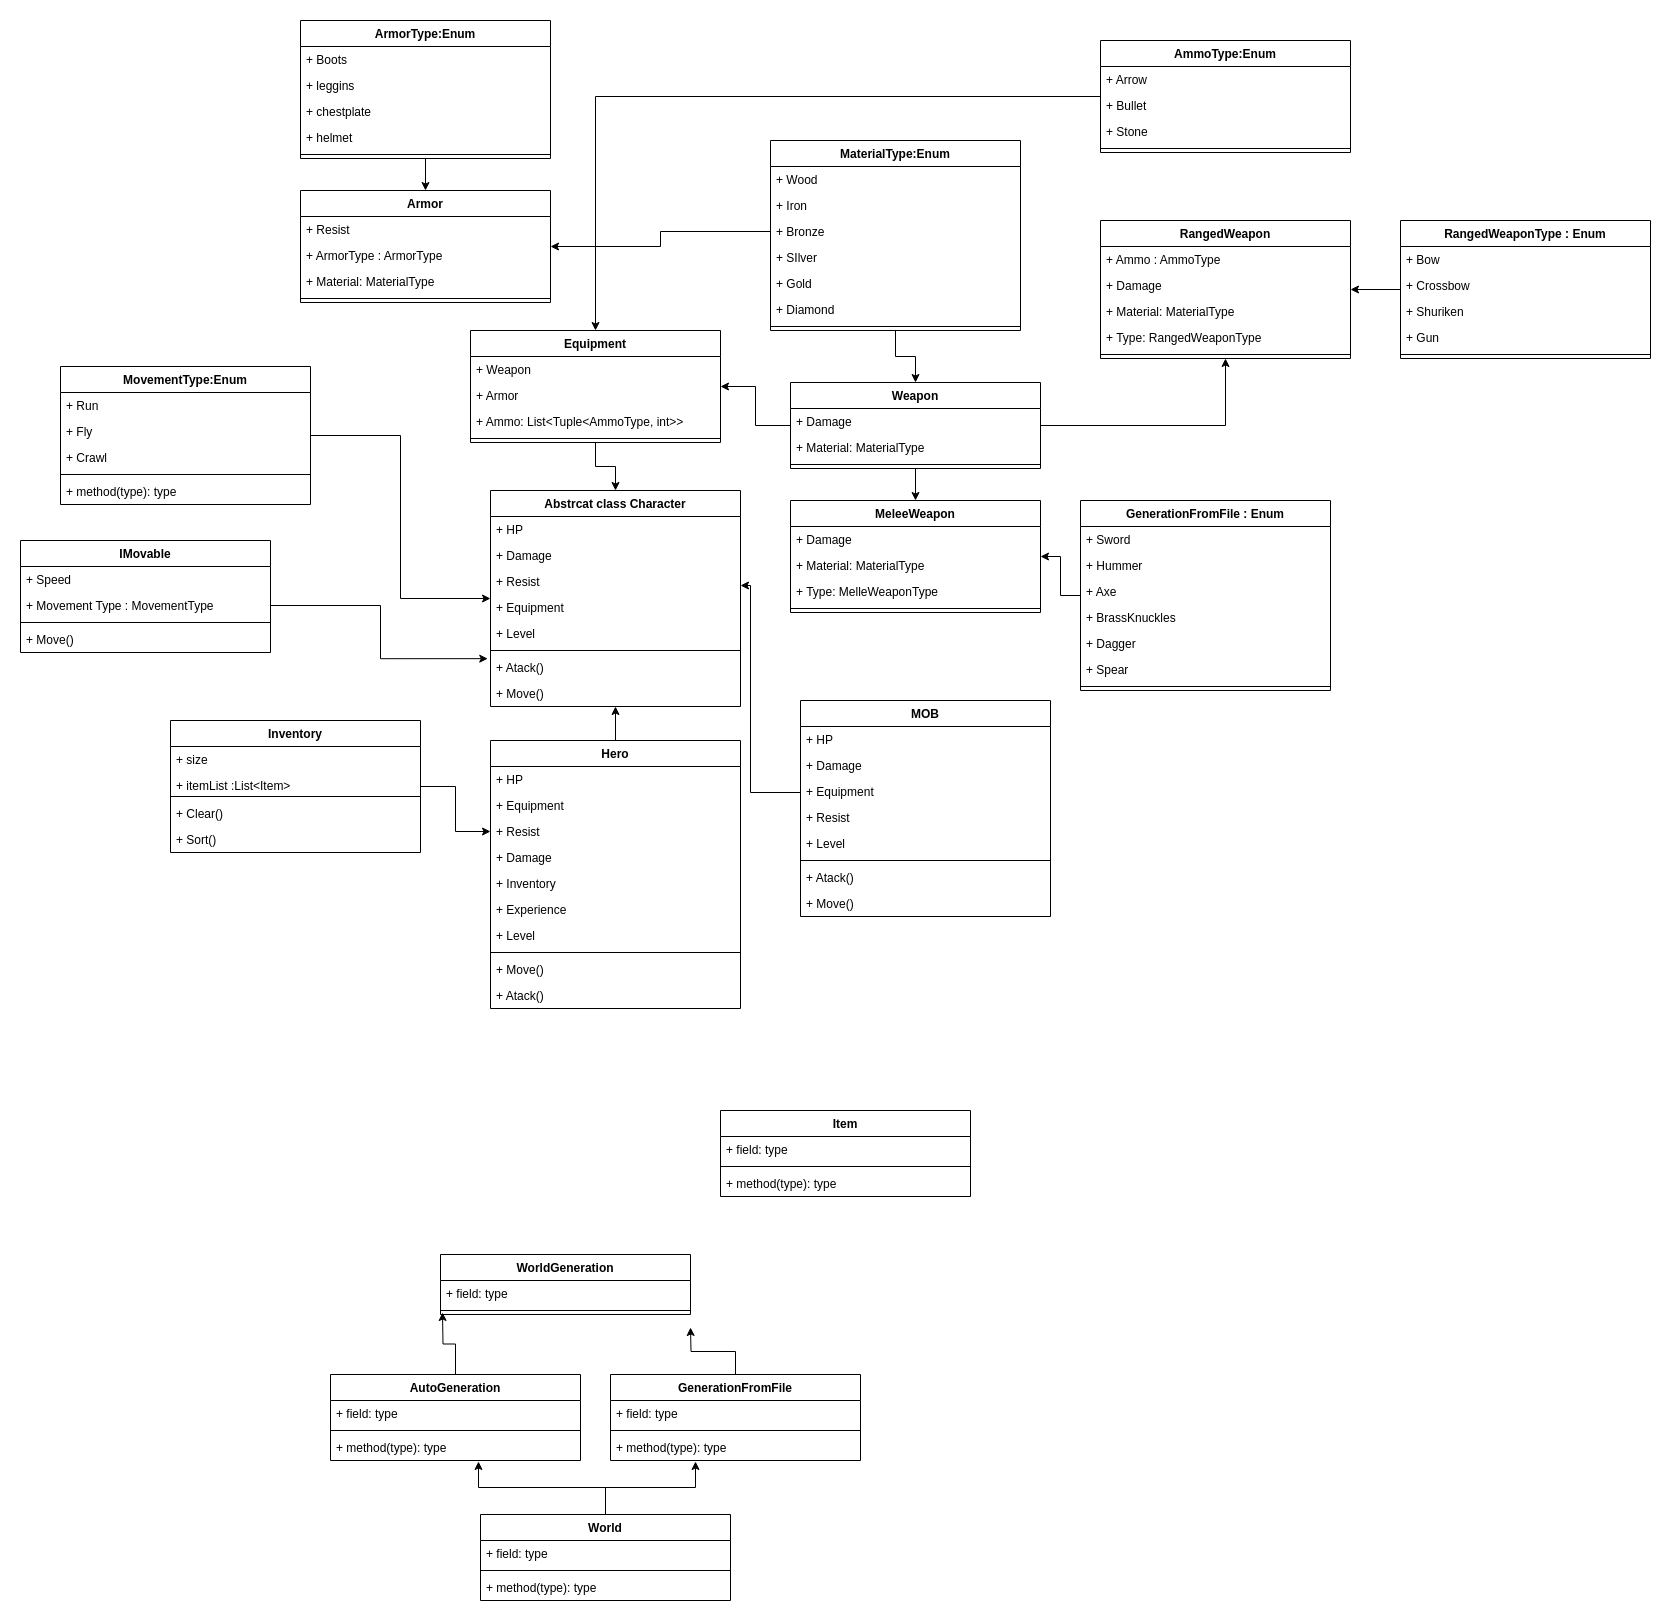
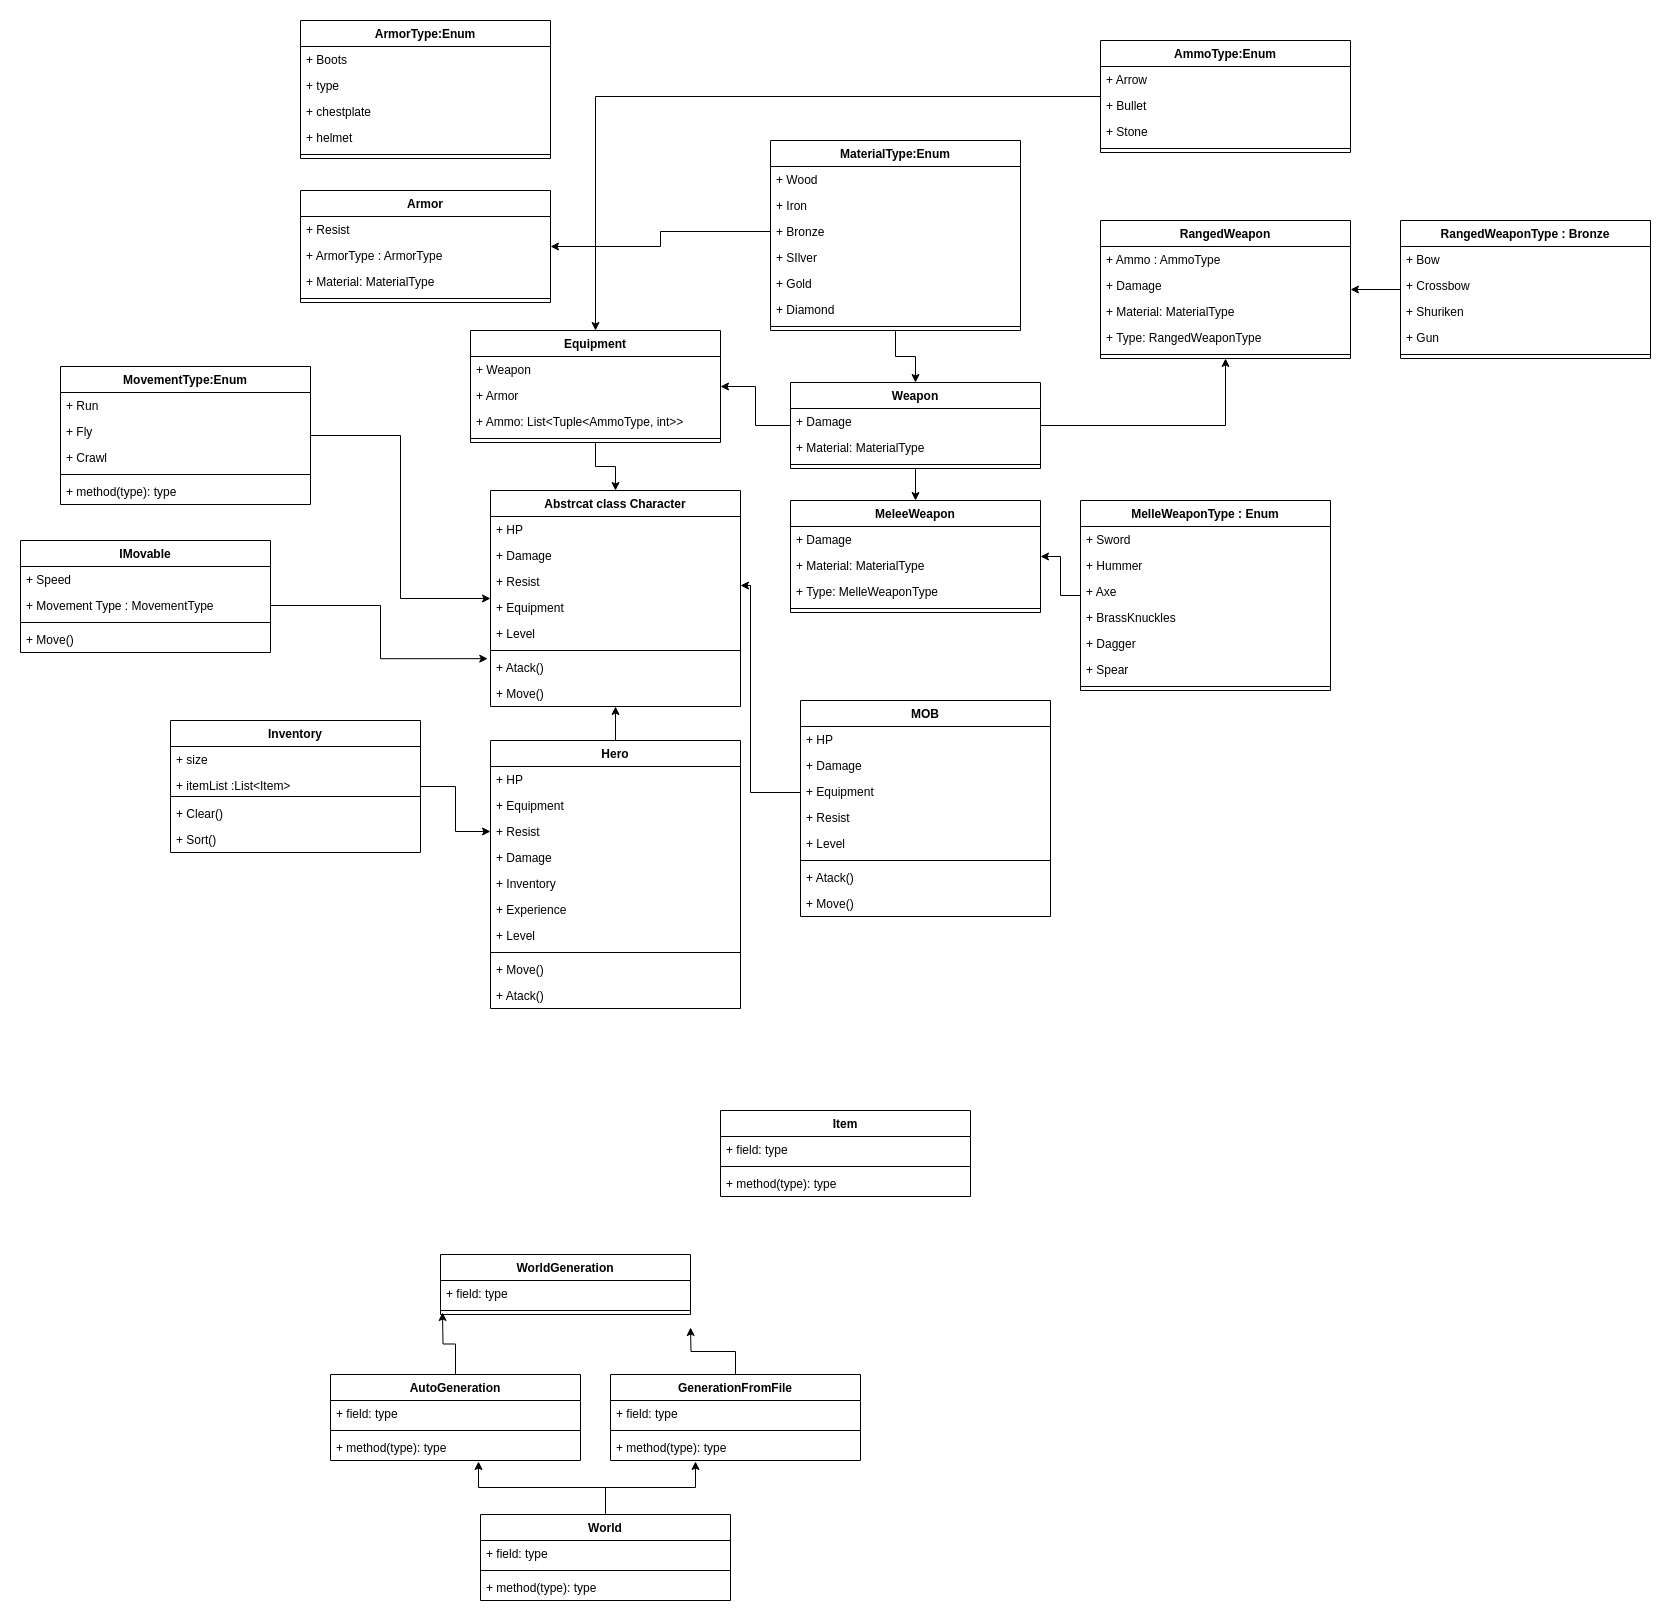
(332, 86) -> (325, 86)
(426, 178) -> none
(1525, 234) -> (1525, 234)
(1205, 514) -> (1205, 514)
